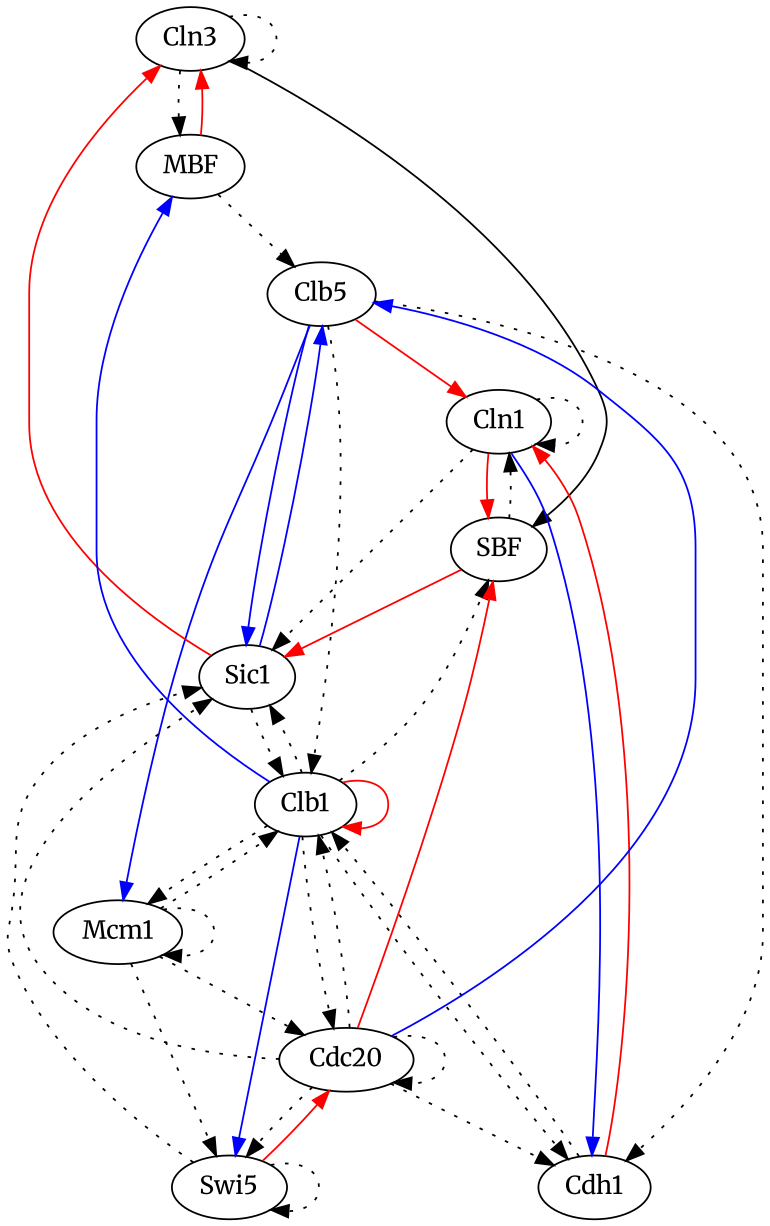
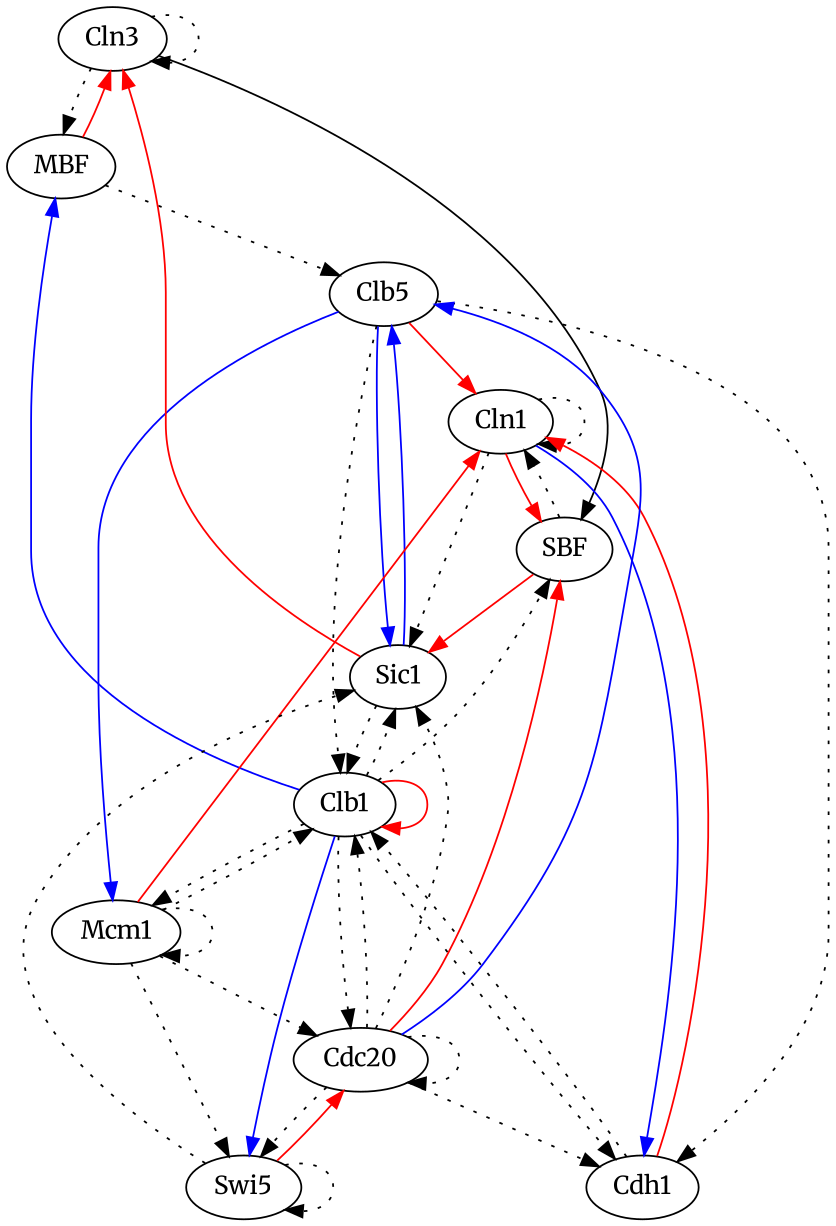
none -> (303, 684)
